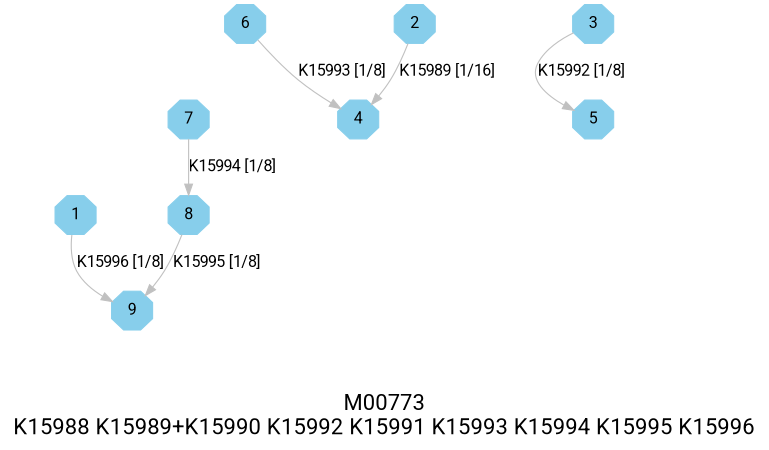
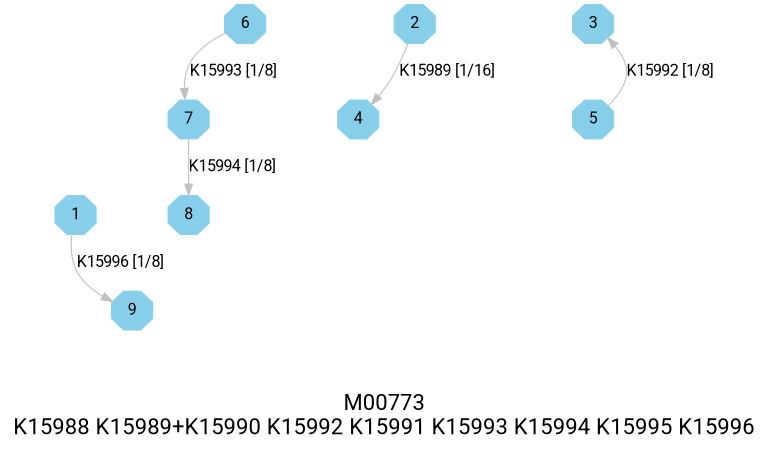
(537, 67) -> (626, 77)
(292, 74) -> (196, 54)
(169, 262) -> none
